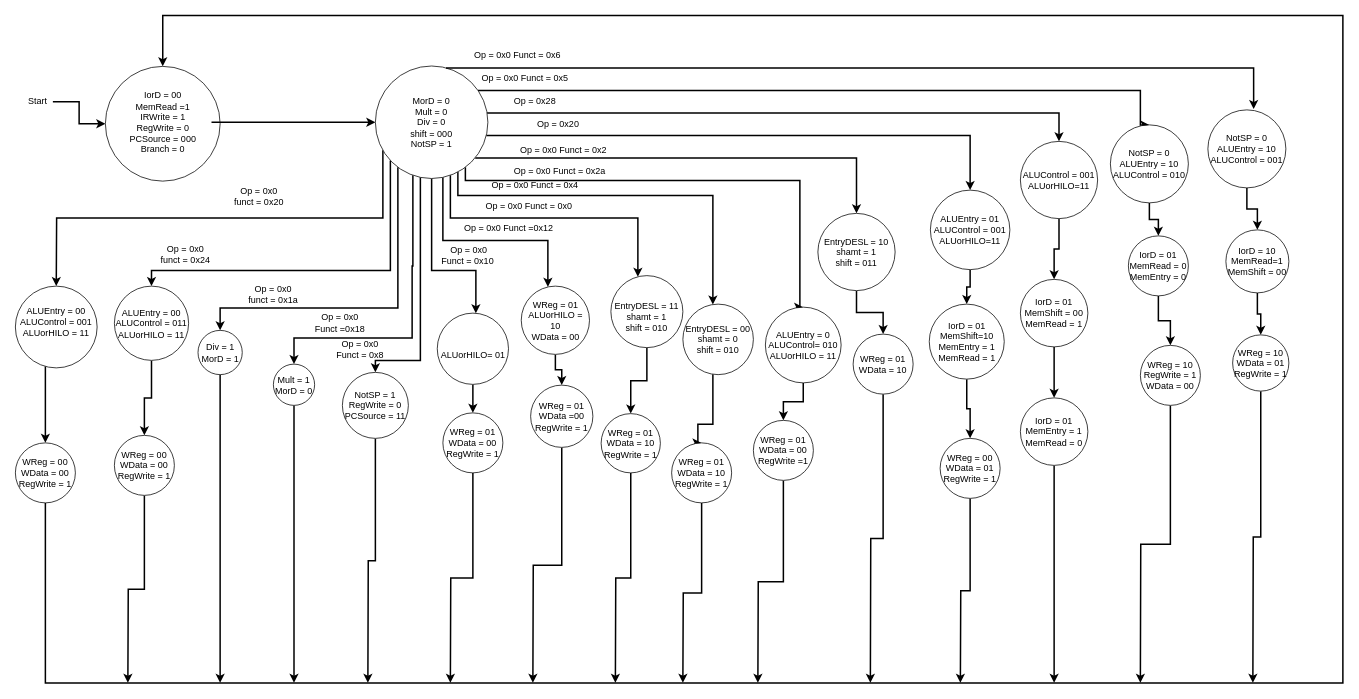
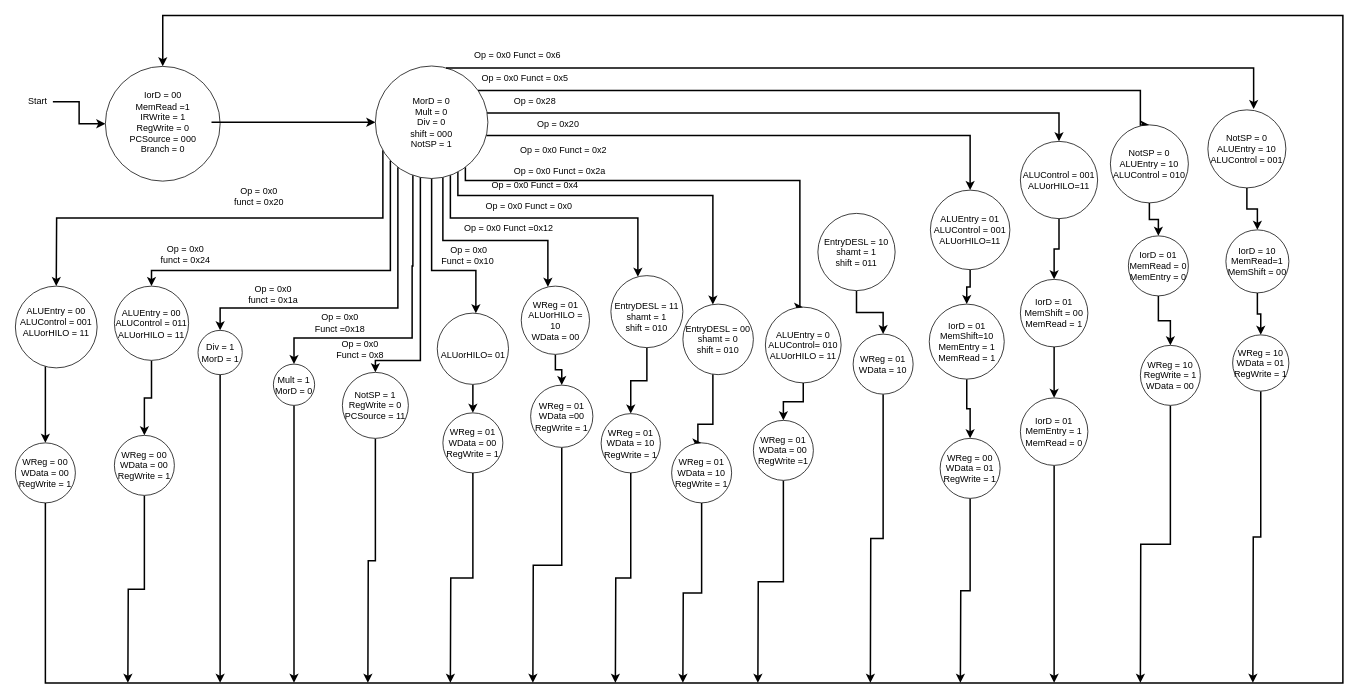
(690, 158) -> none
